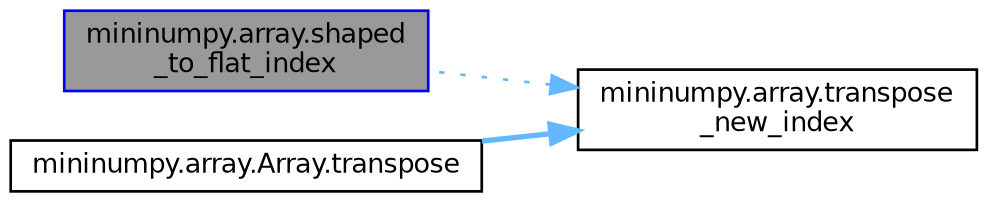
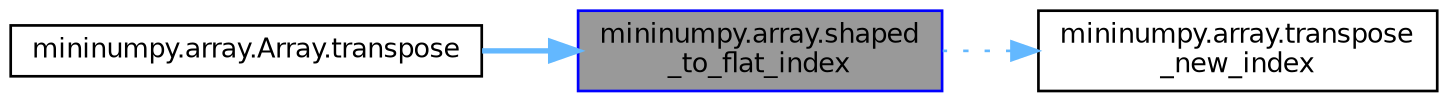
(516, 137) -> (516, 51)
